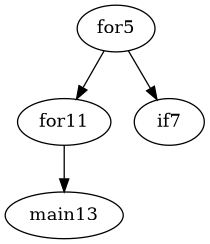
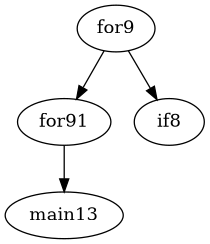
(116, 29) -> (116, 29)
(64, 122) -> (64, 122)
(169, 122) -> (169, 122)
